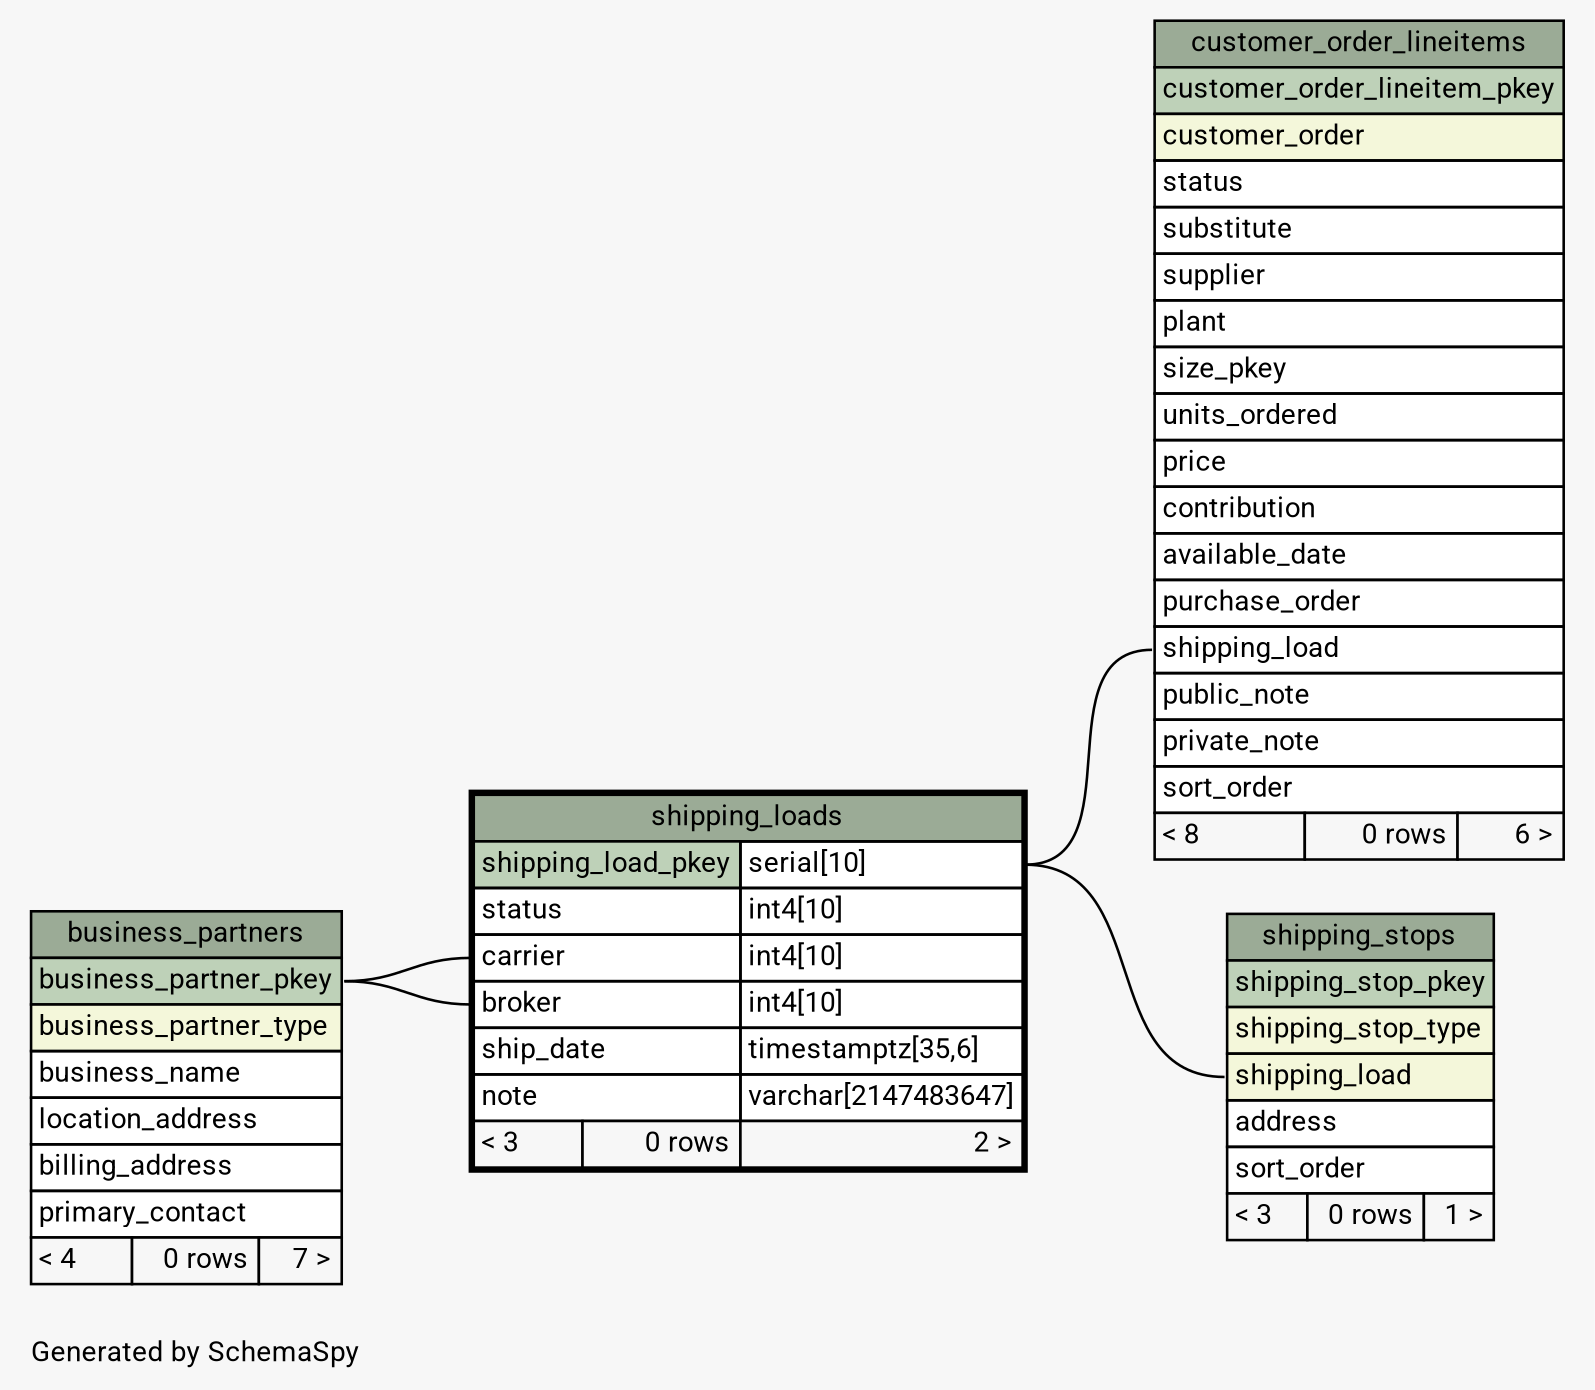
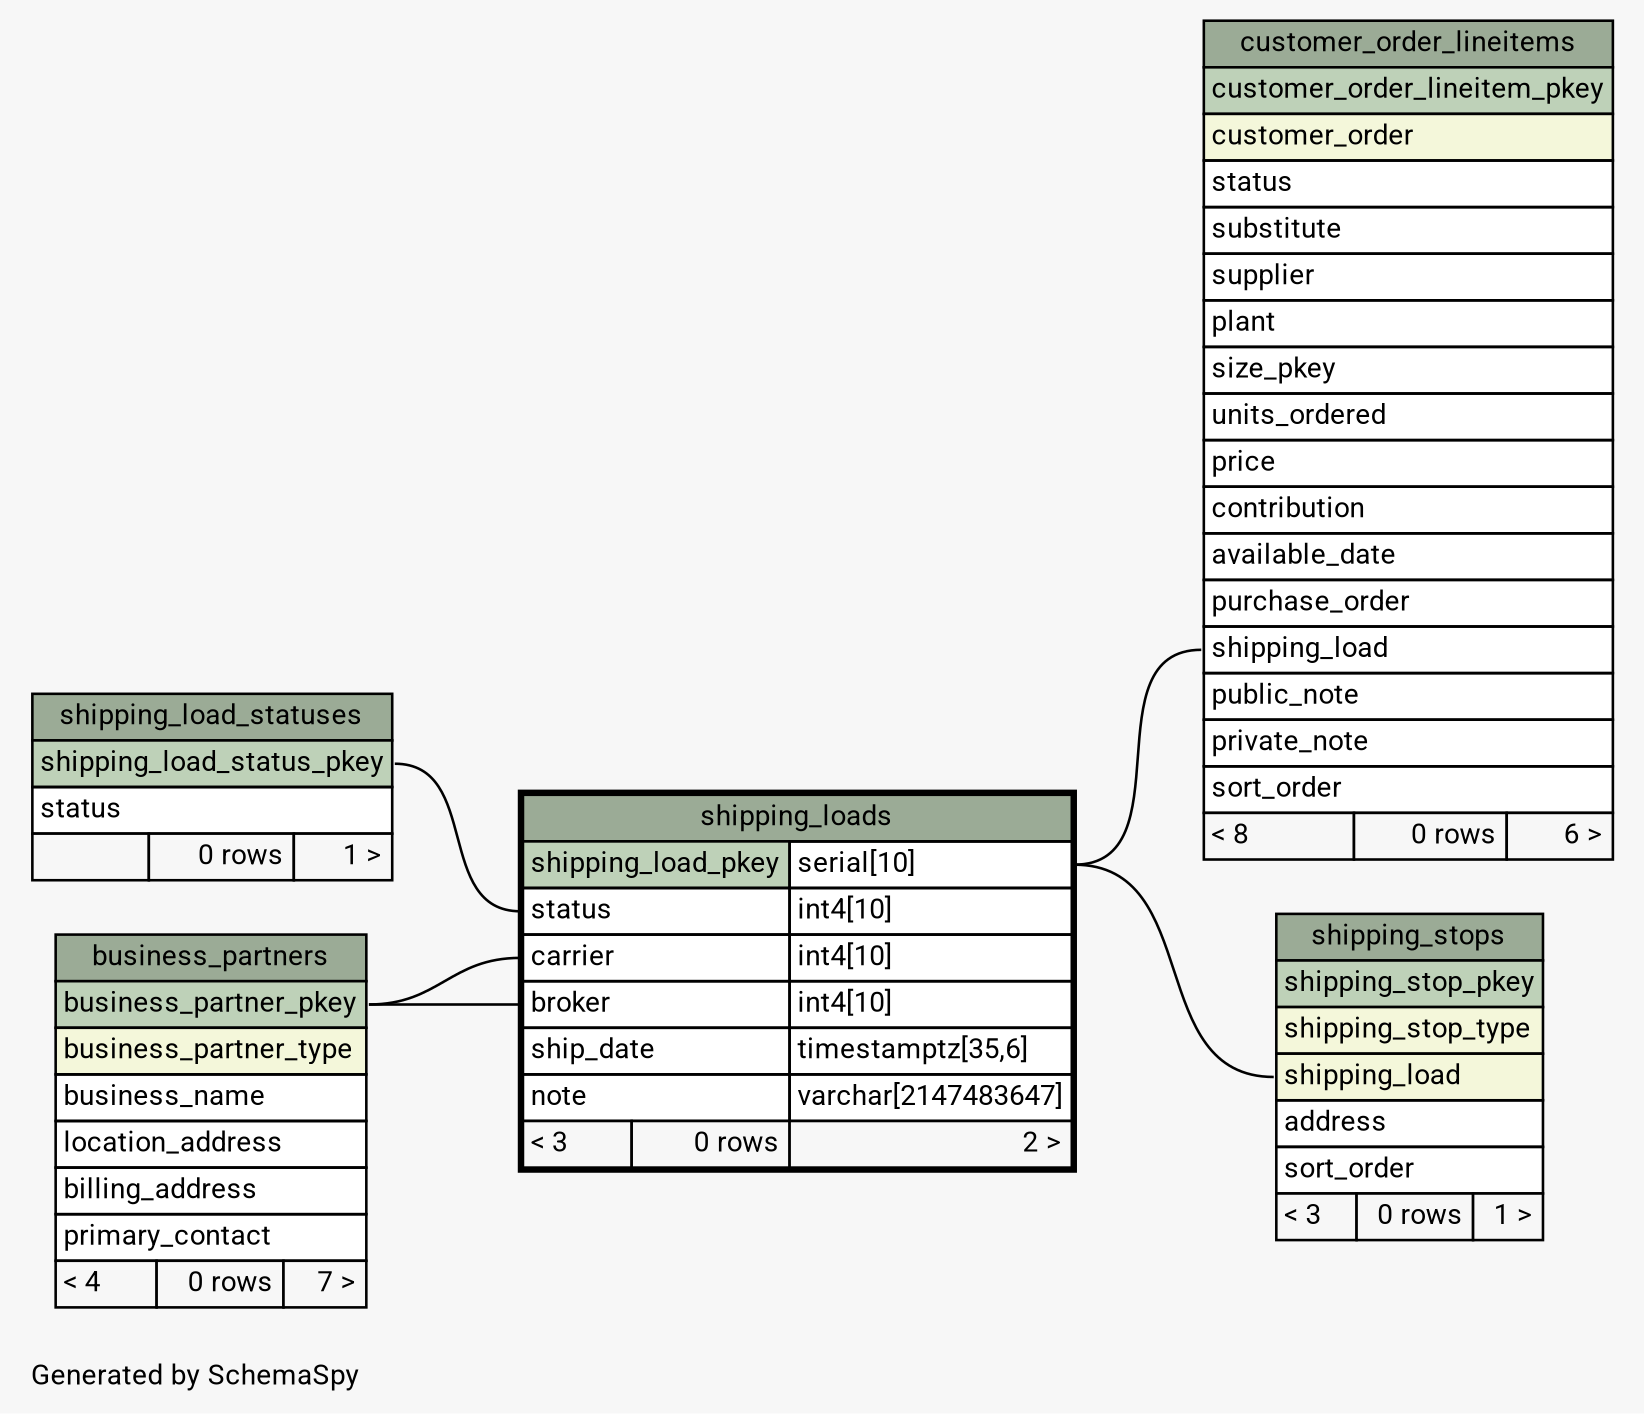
none -> (211, 787)
